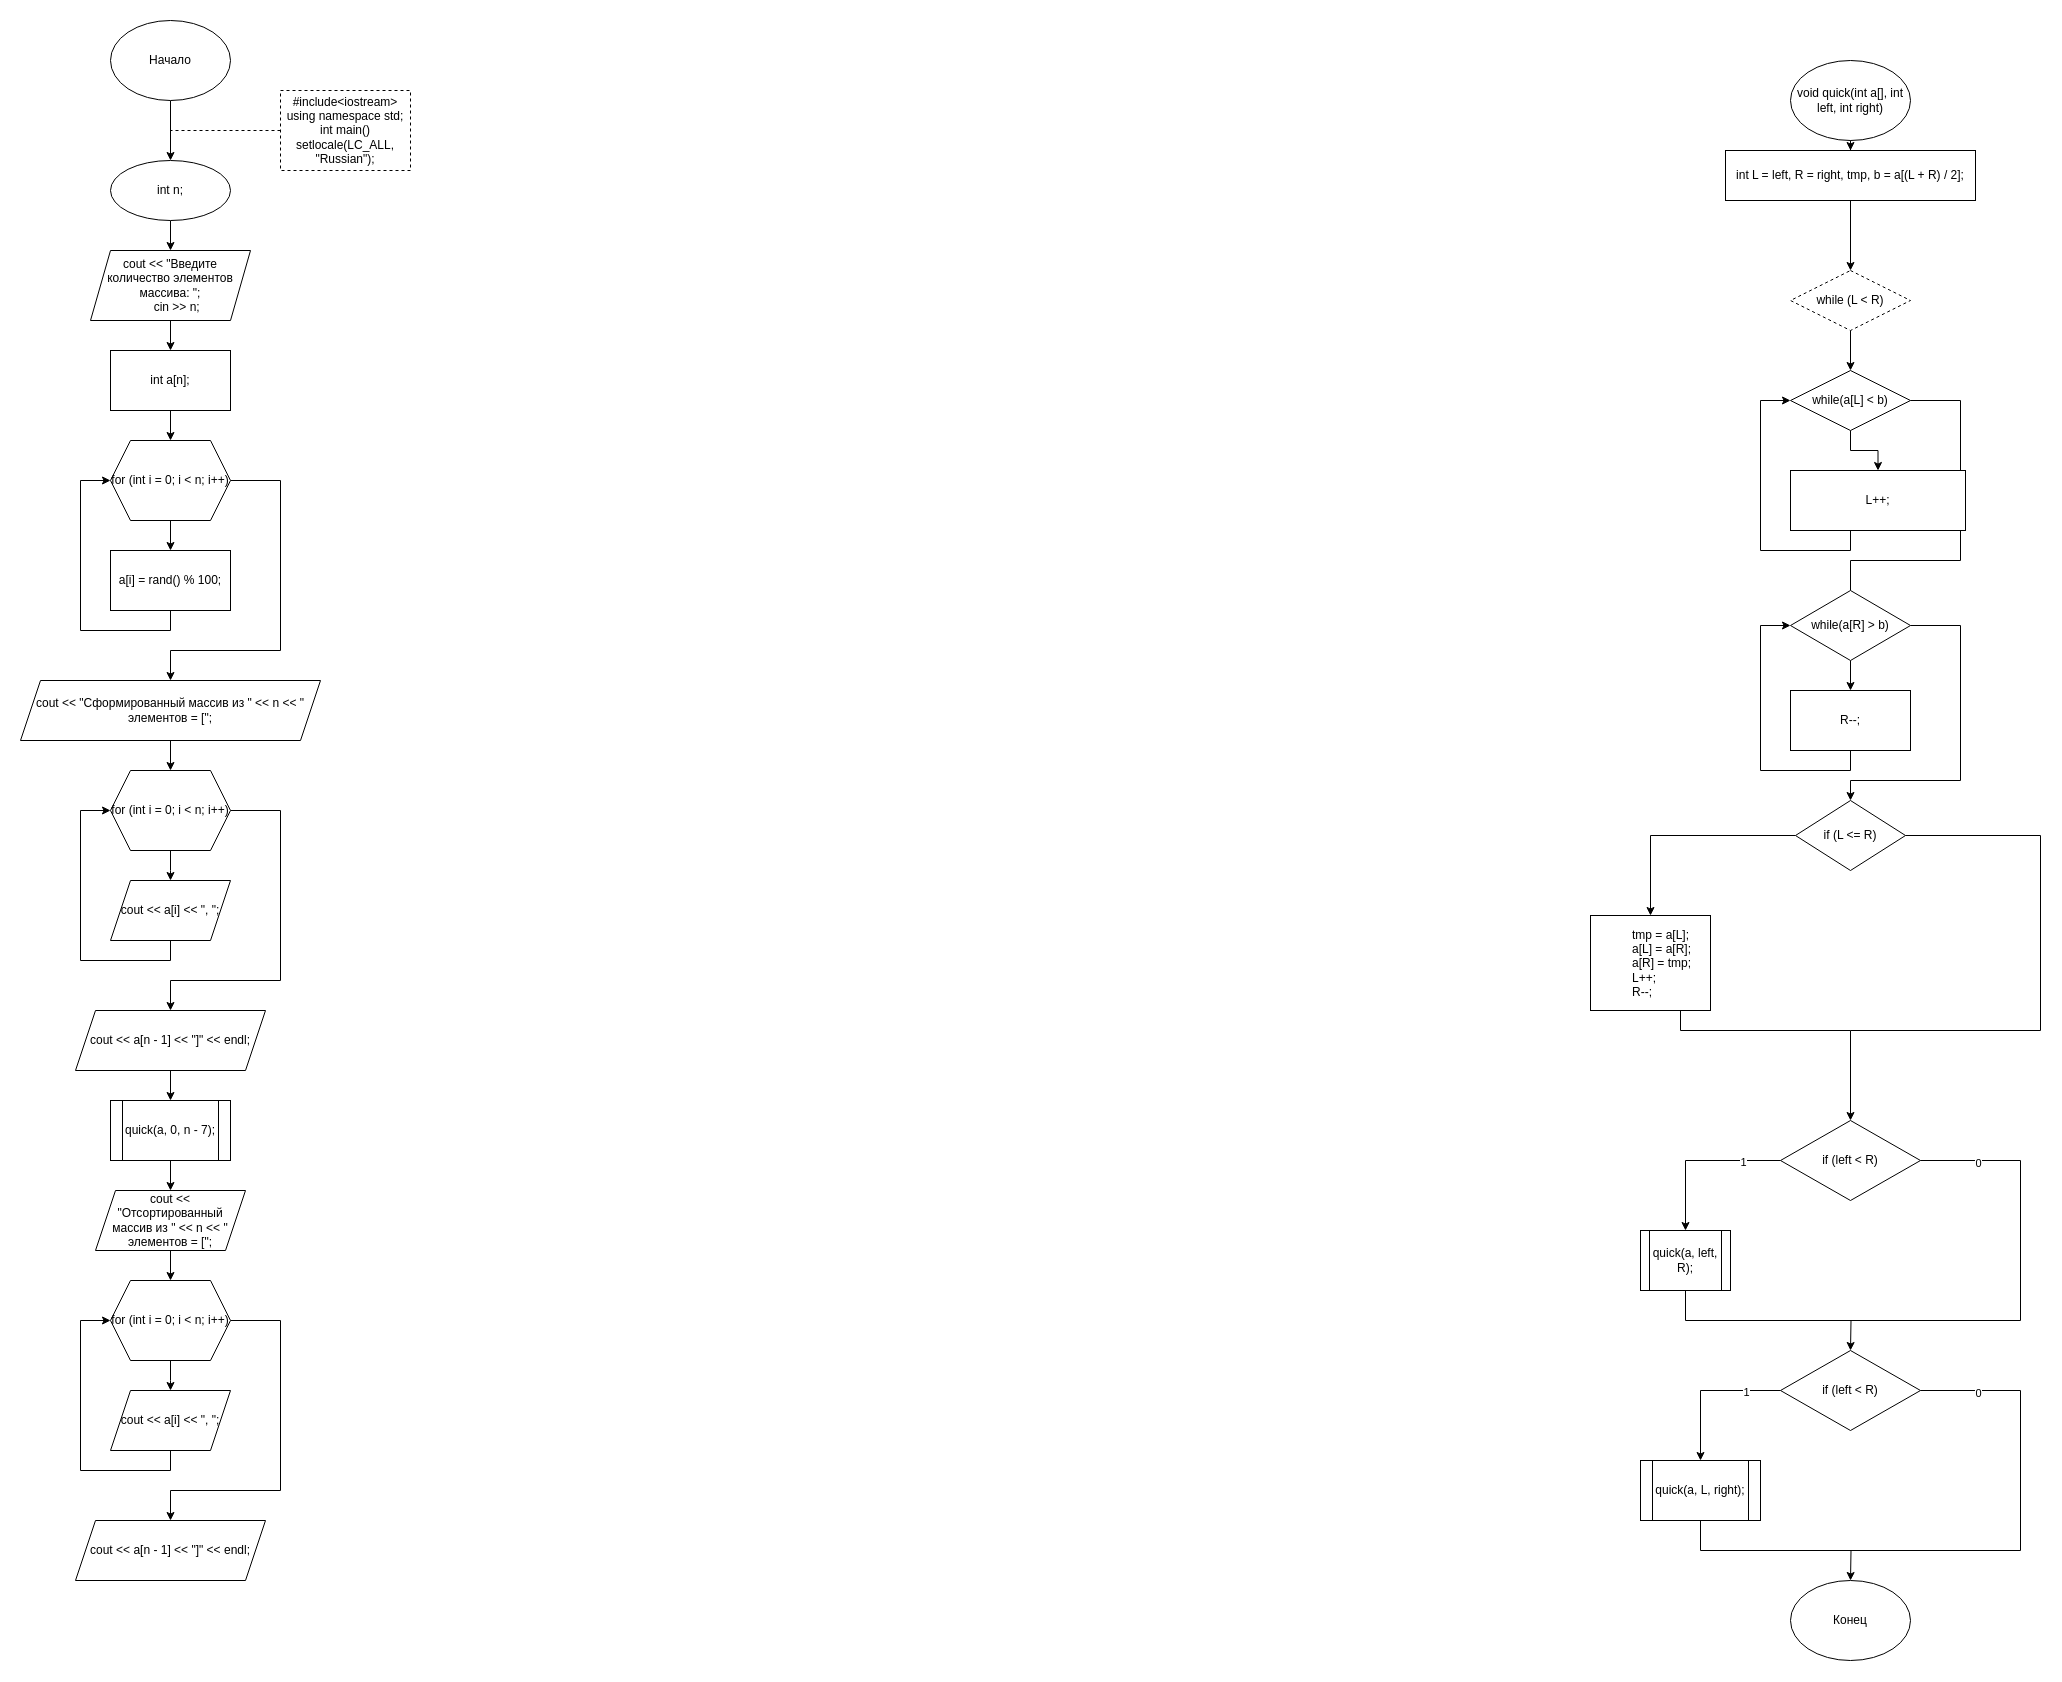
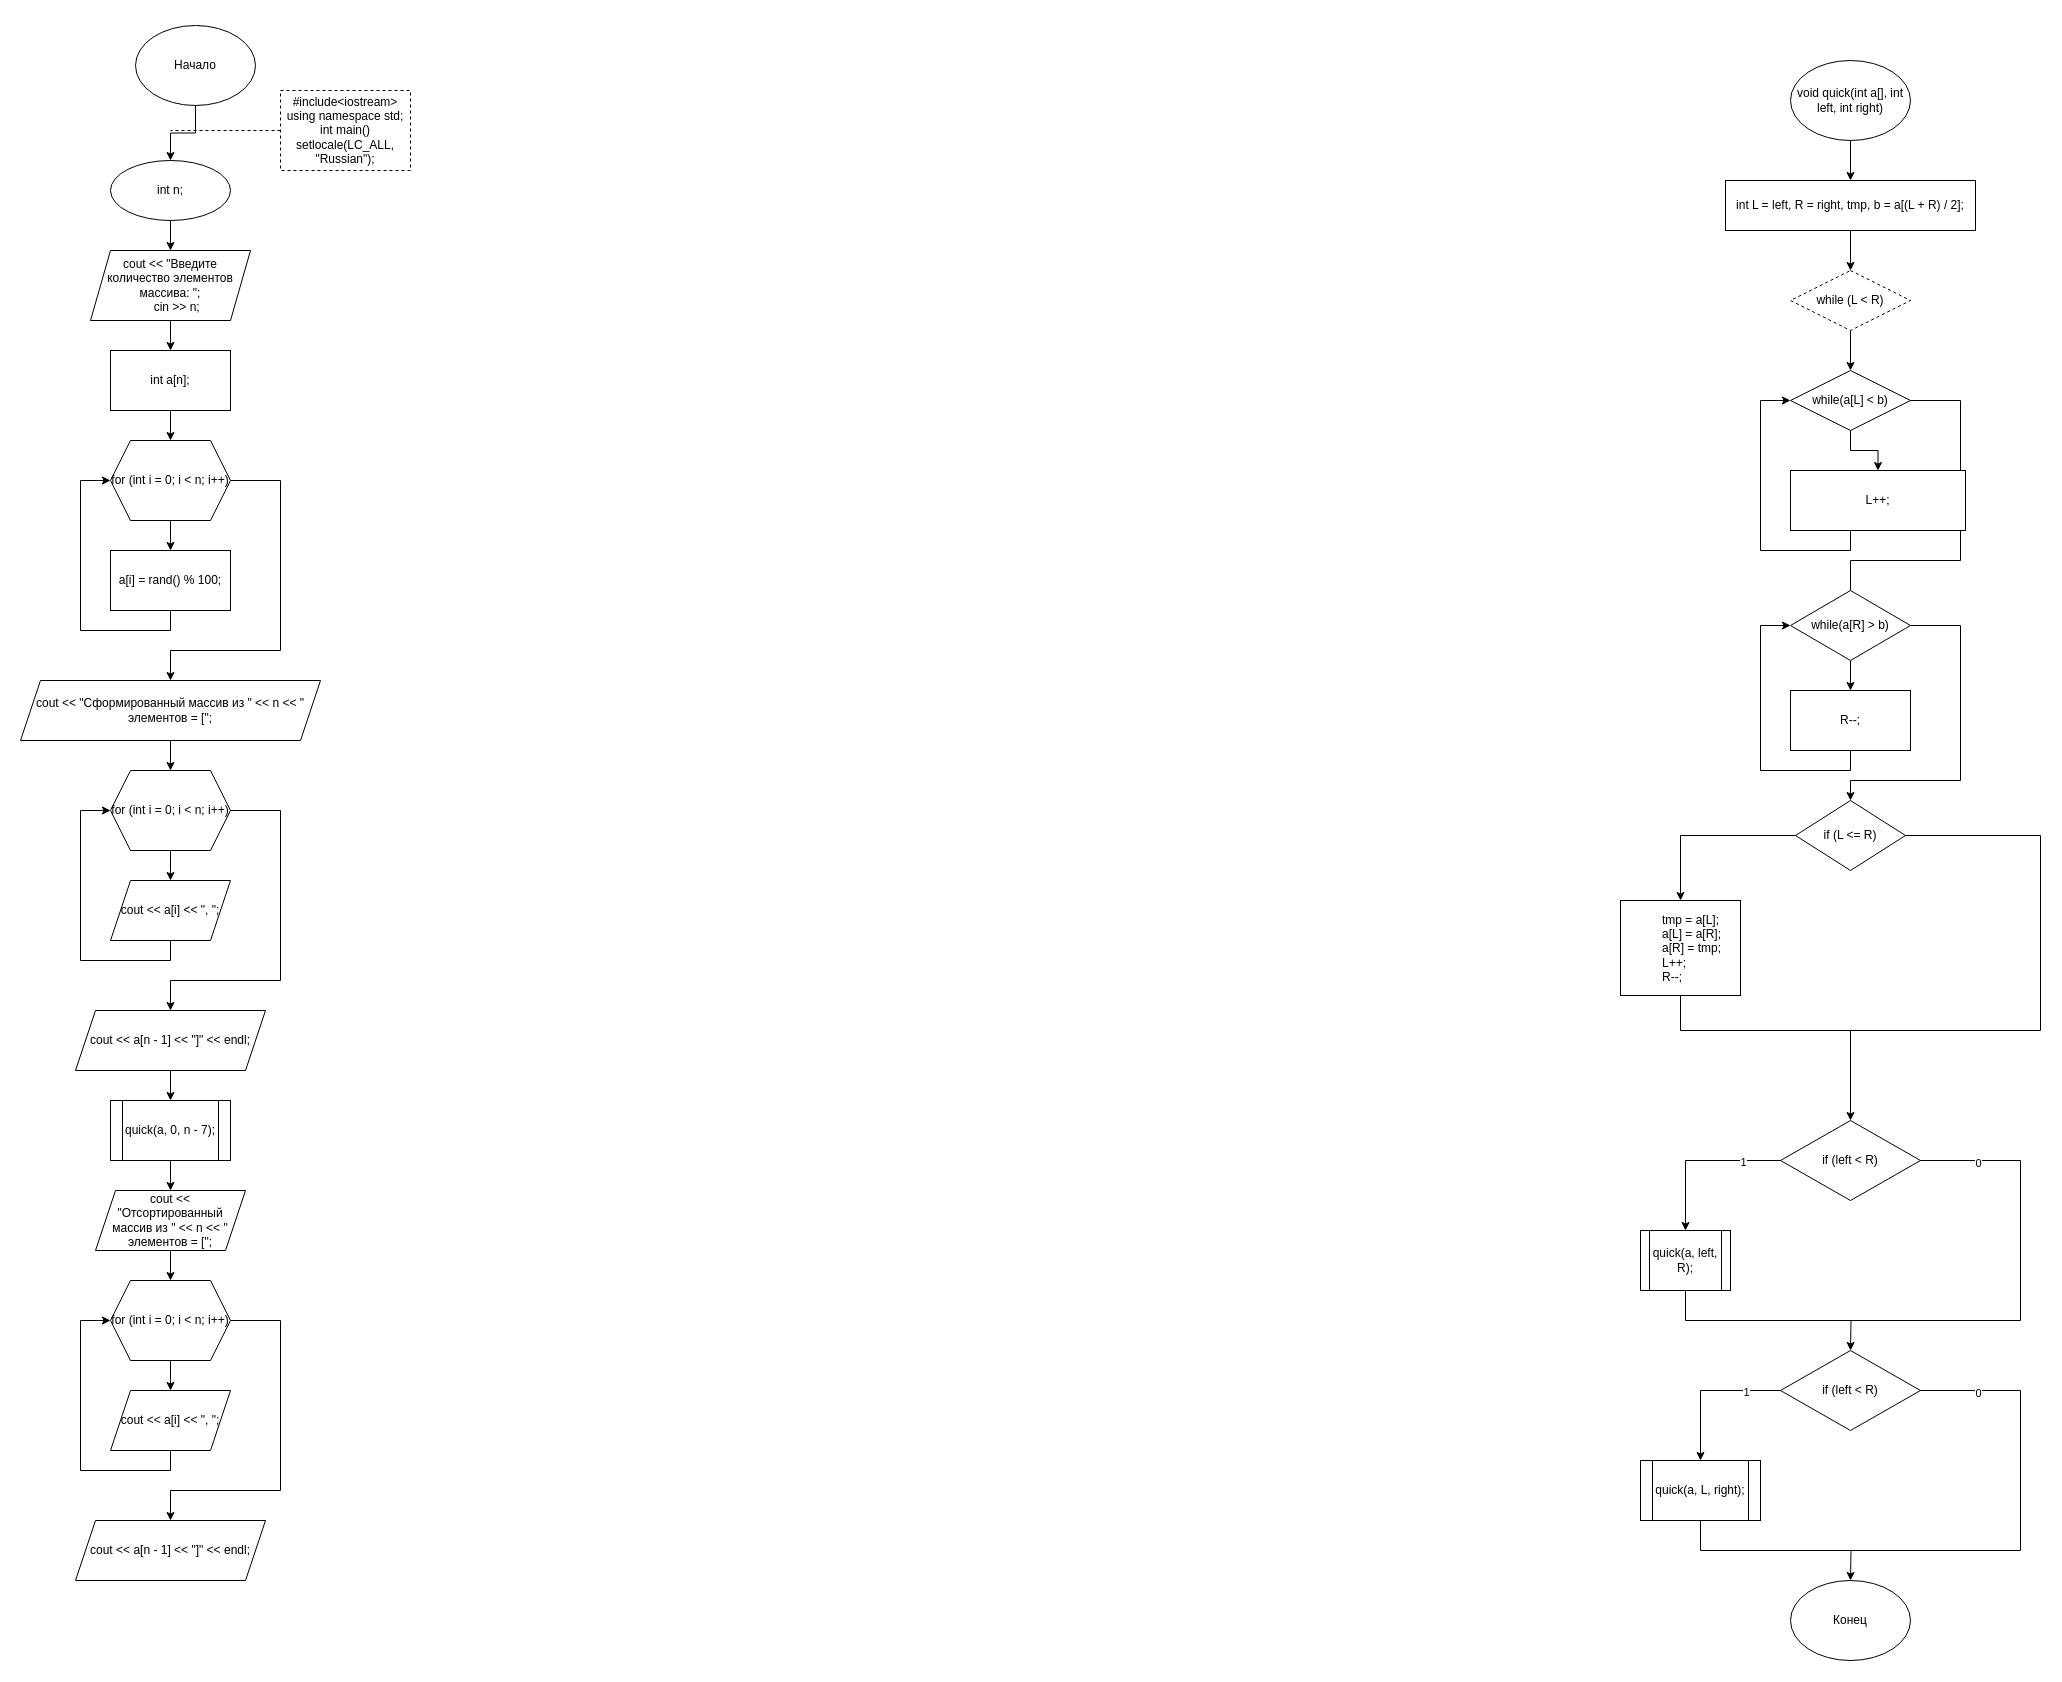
(171, 61) -> (196, 66)
(1851, 176) -> (1851, 206)
(1651, 963) -> (1681, 948)
